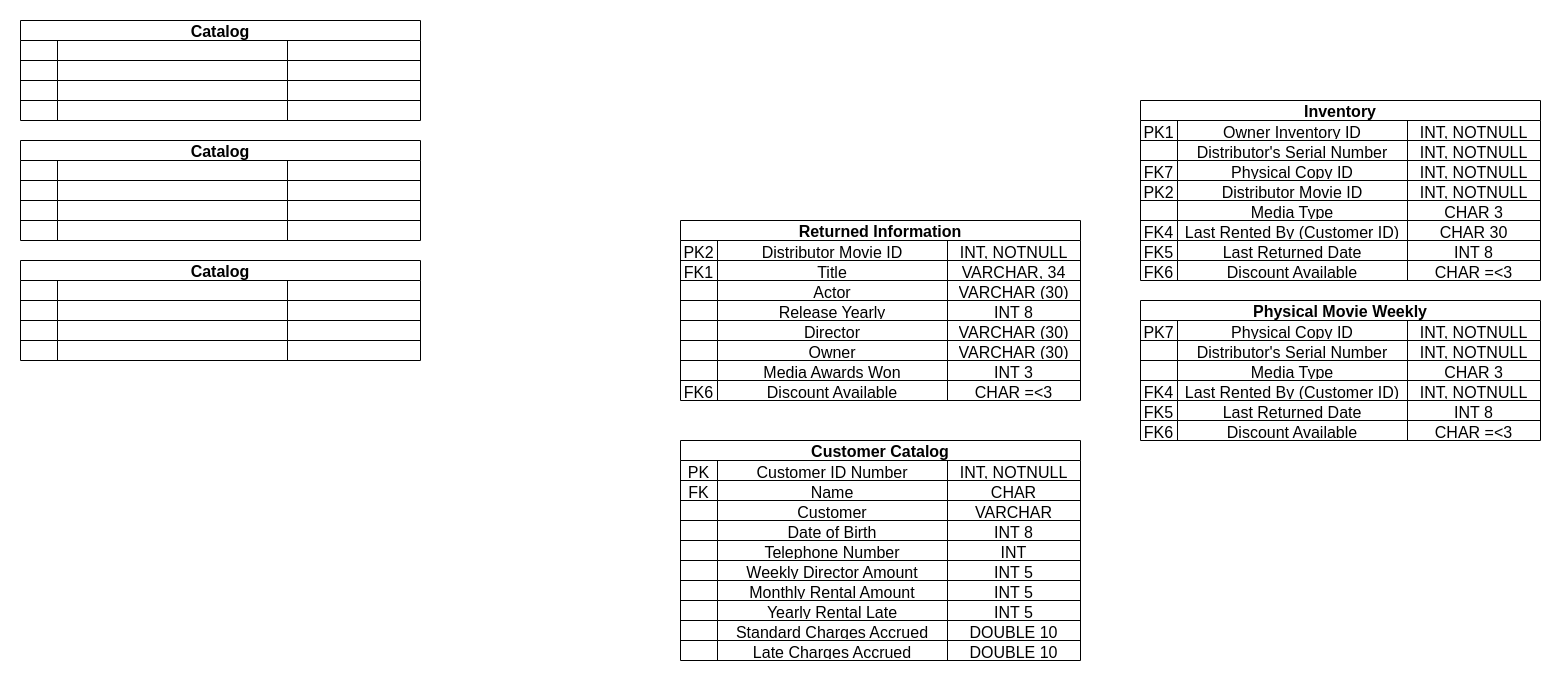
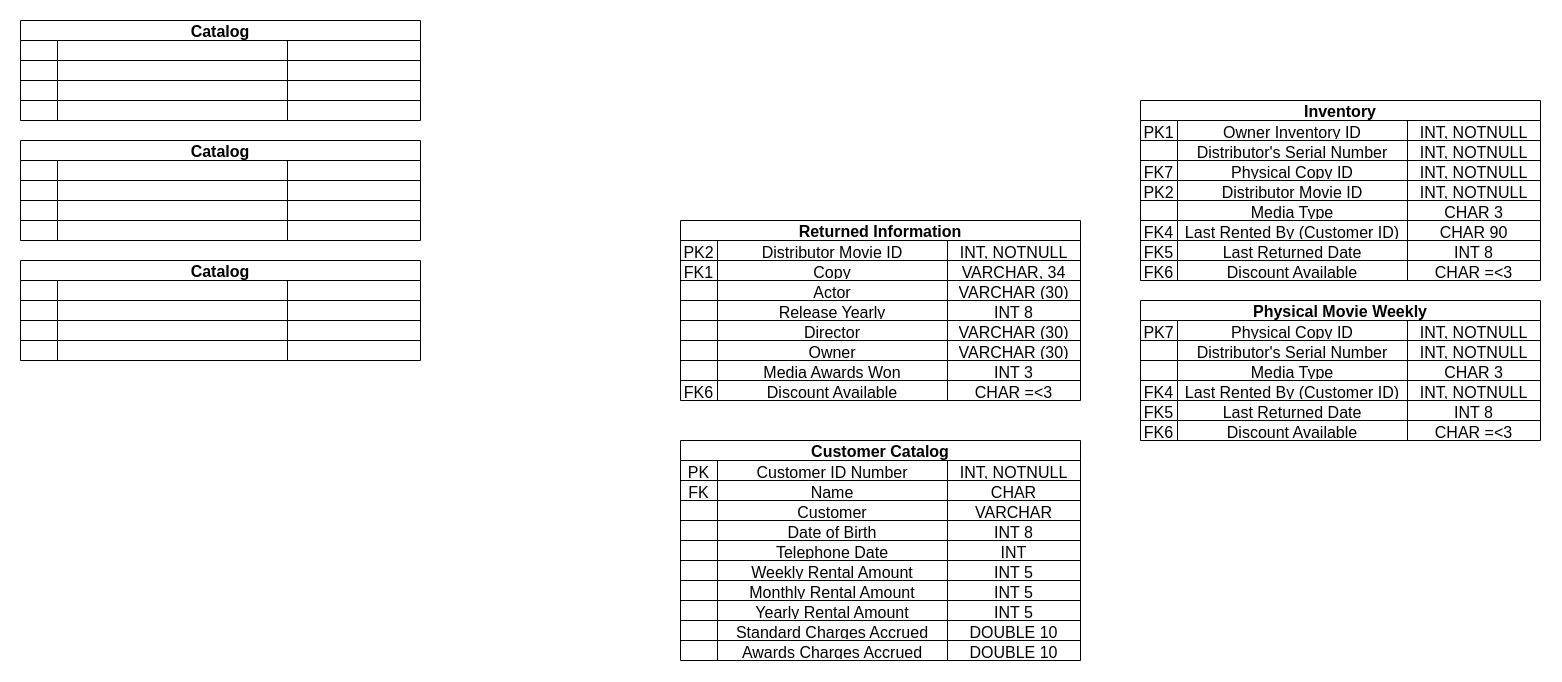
(1474, 231) -> (1474, 231)
(833, 271) -> (833, 271)
(833, 551) -> (833, 551)
(833, 571) -> (833, 571)
(833, 611) -> (833, 611)
(833, 651) -> (833, 651)
